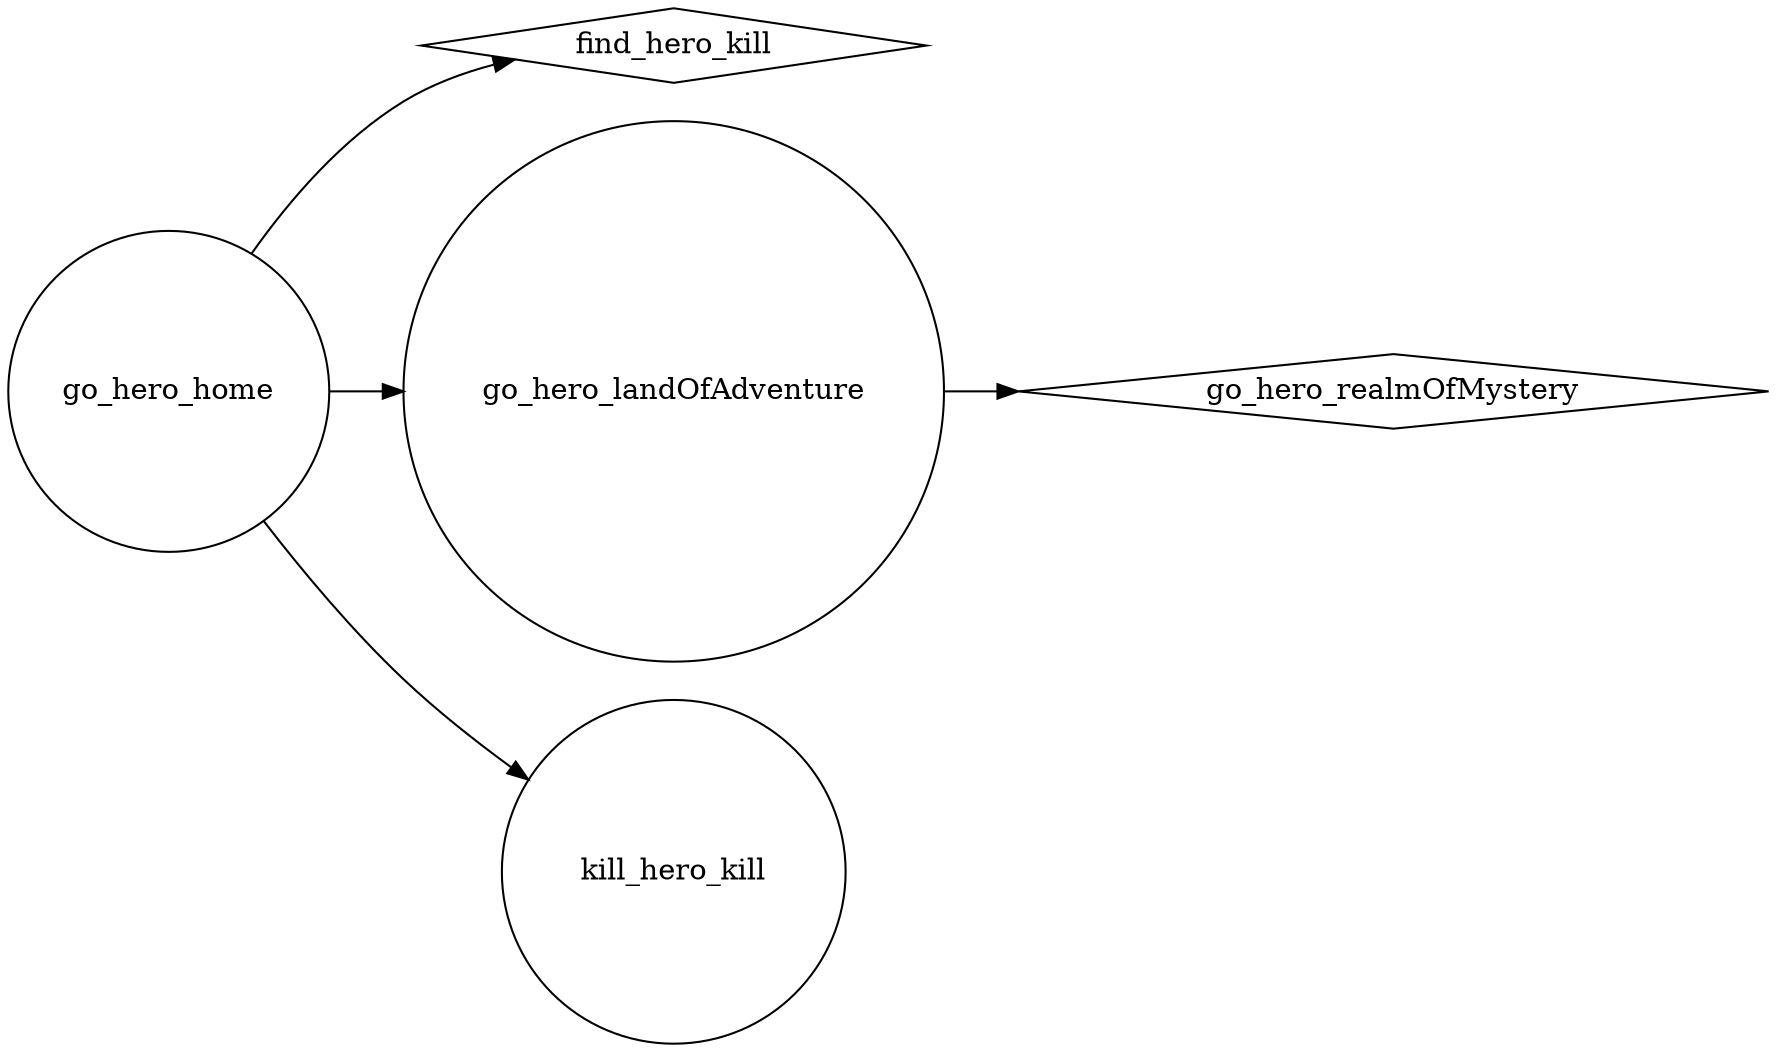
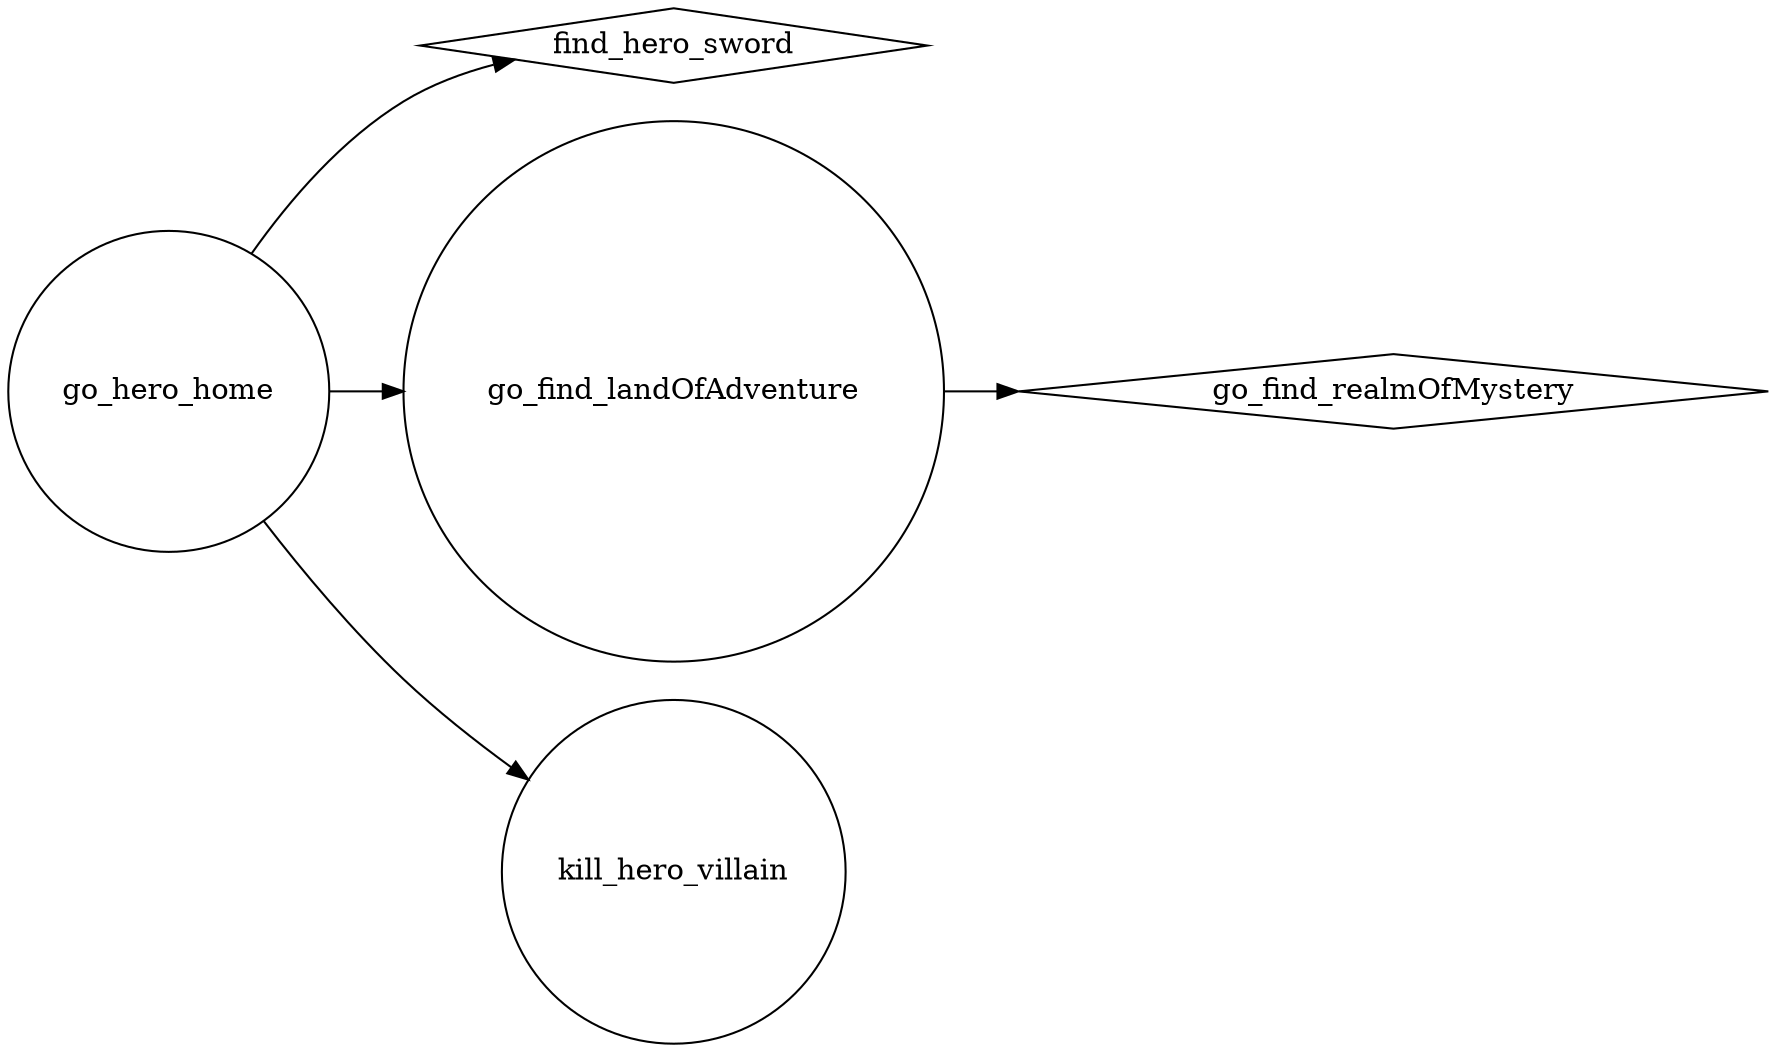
(674, 46) -> (674, 46)
(674, 391) -> (674, 391)
(1394, 391) -> (1394, 391)
(674, 872) -> (674, 872)
